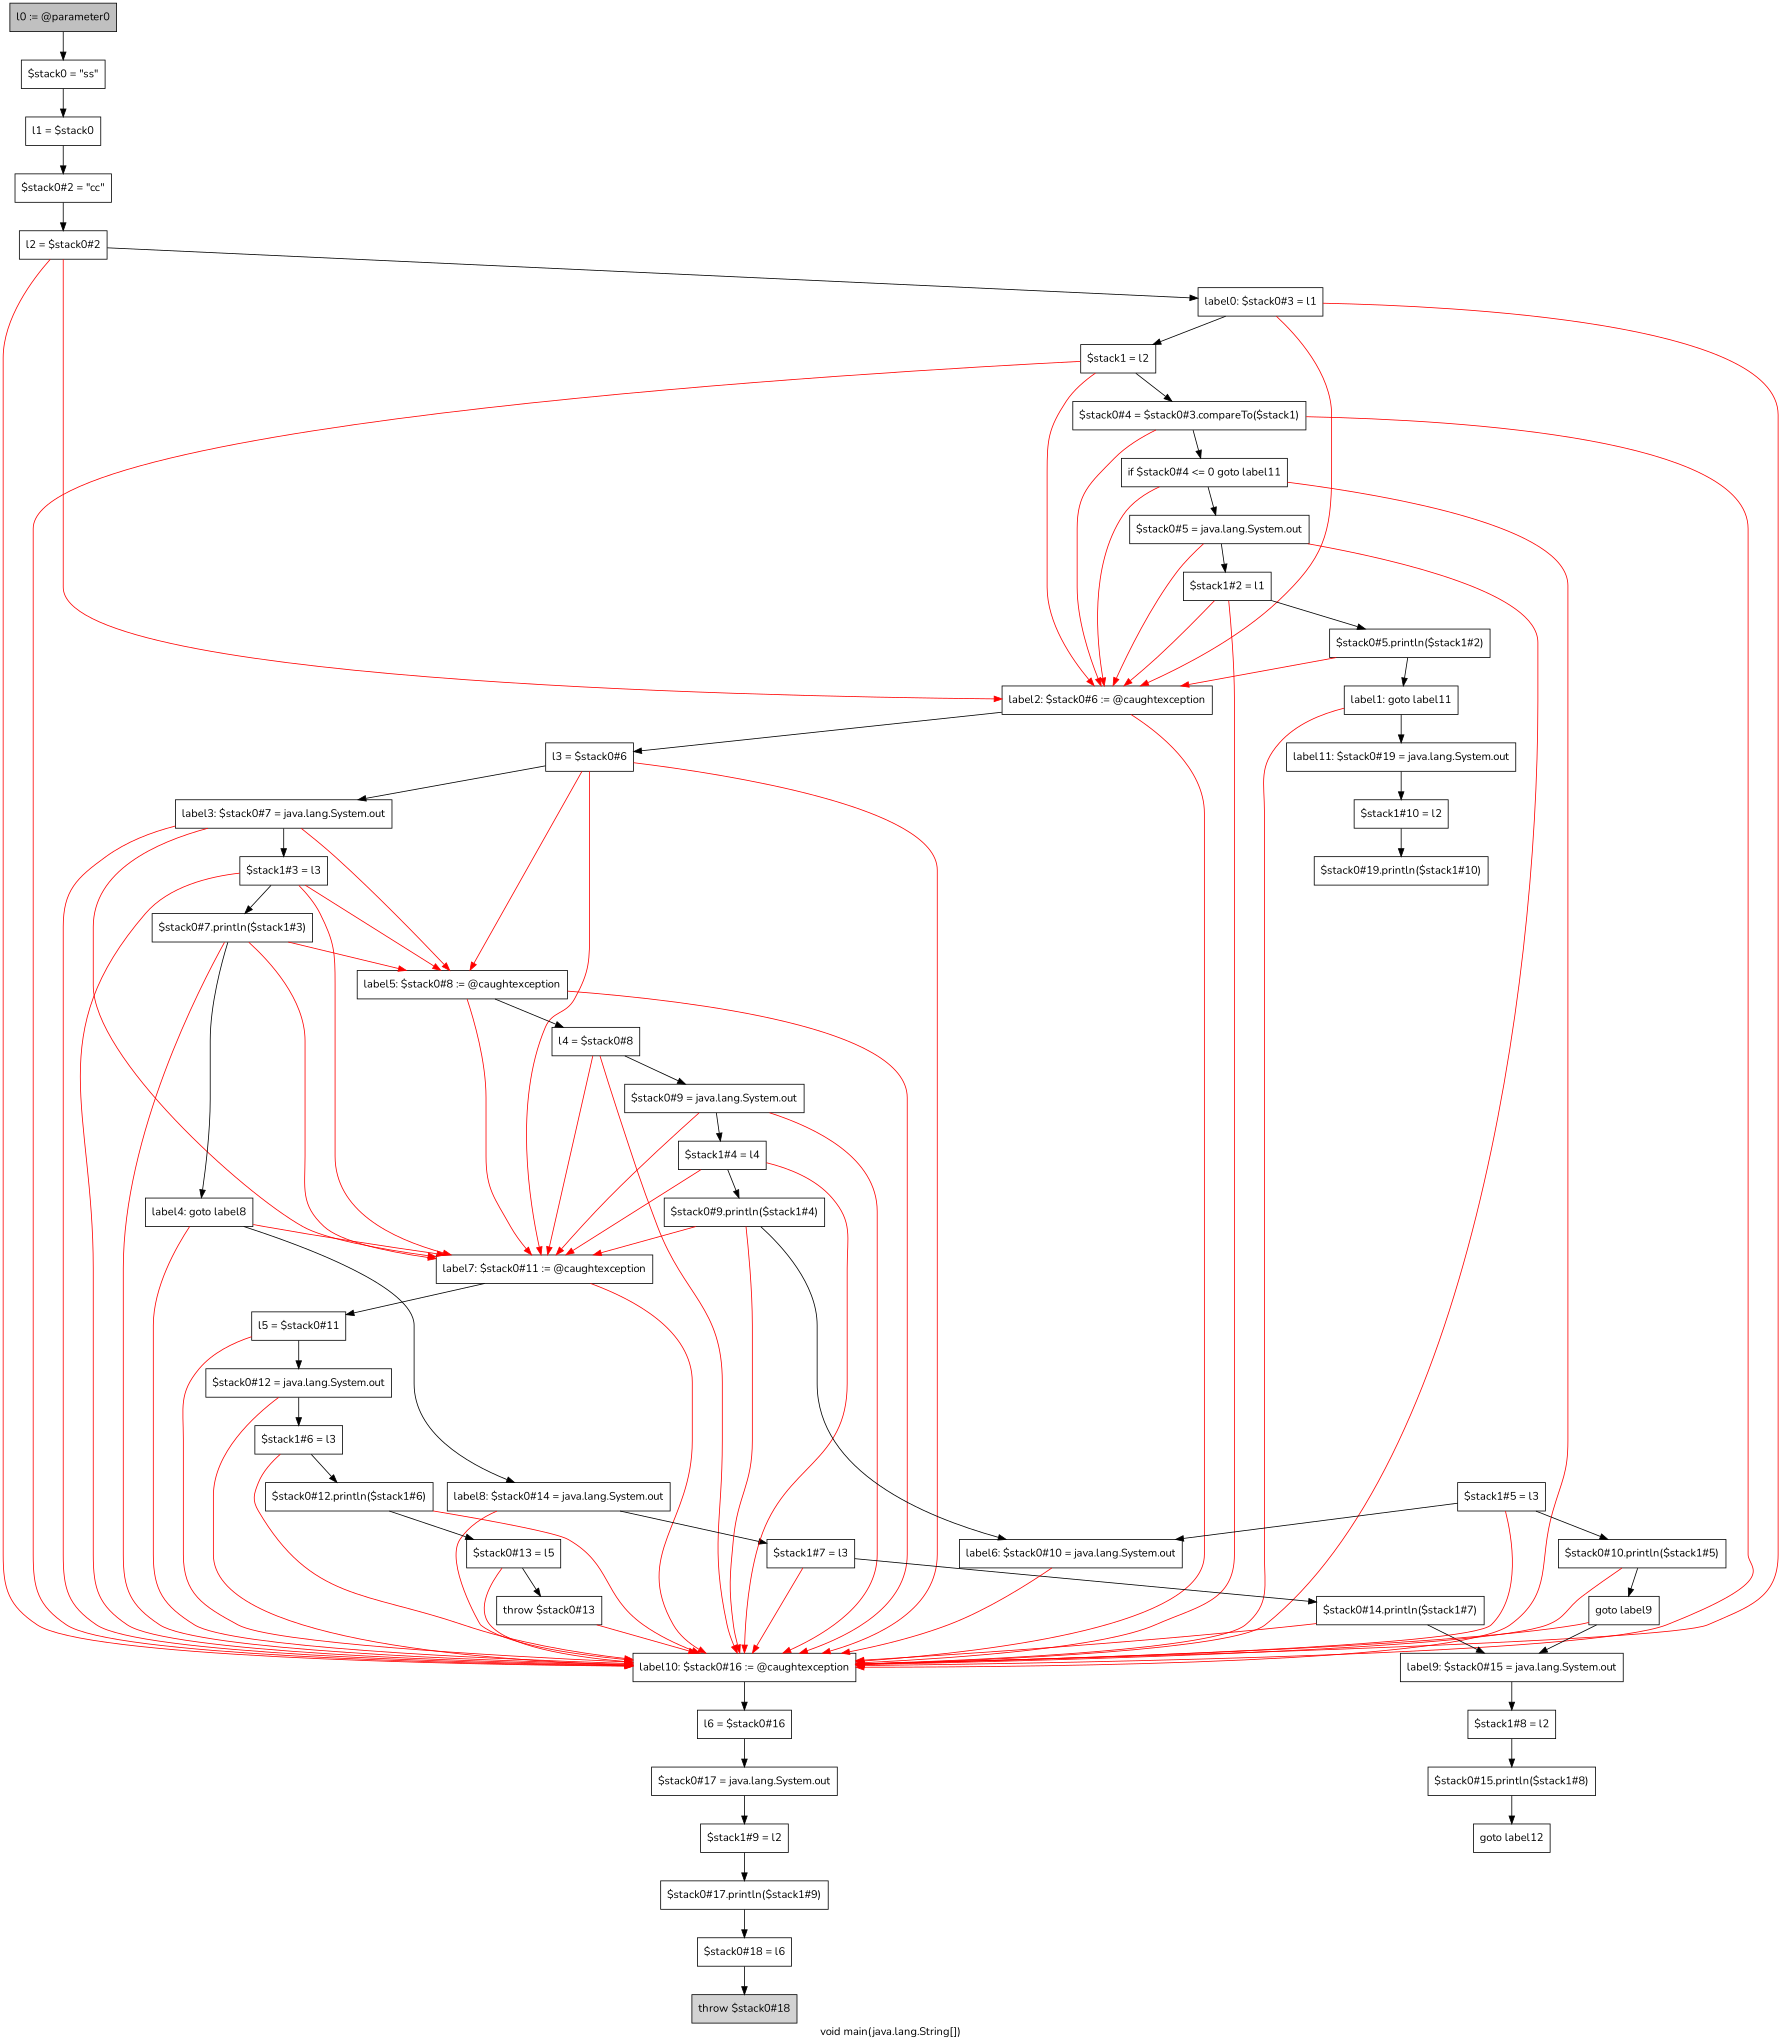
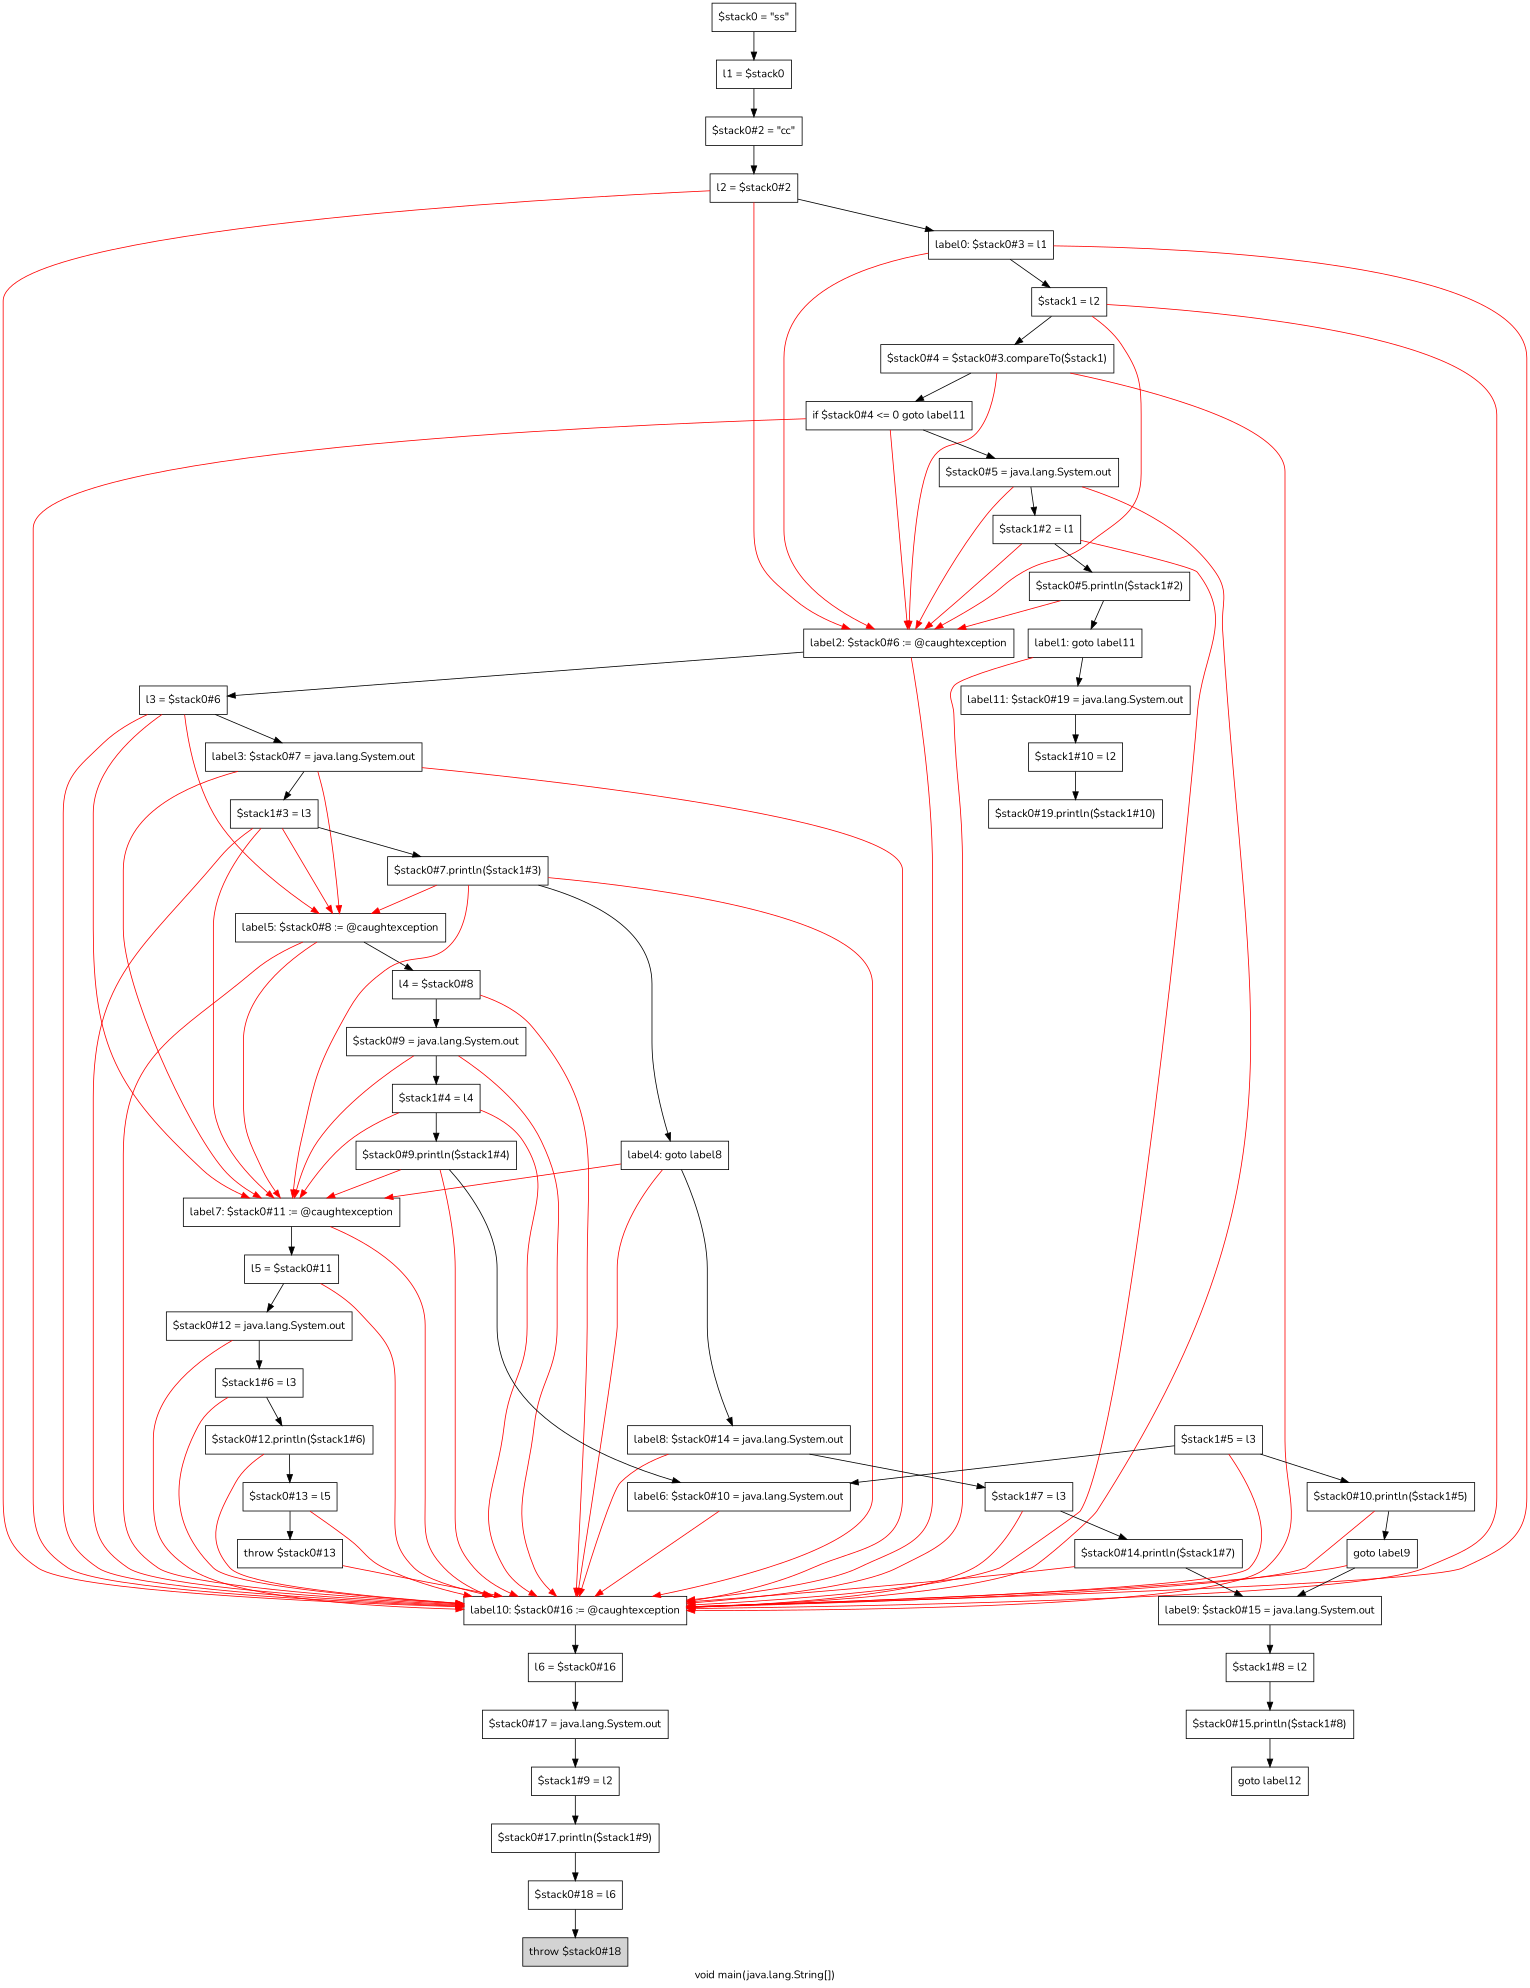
(63, 17) -> none
(571, 1151) -> none
